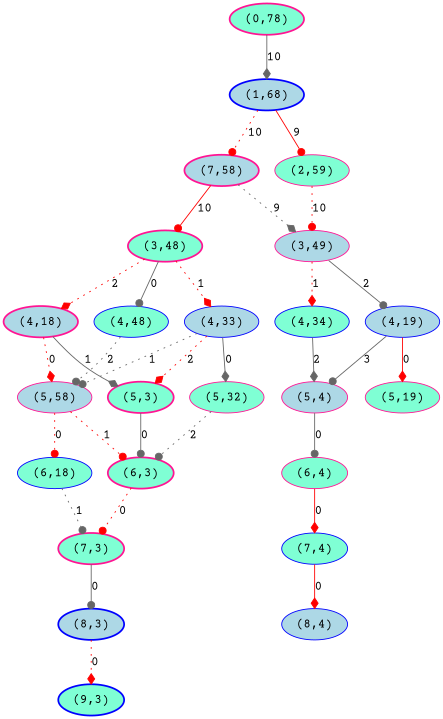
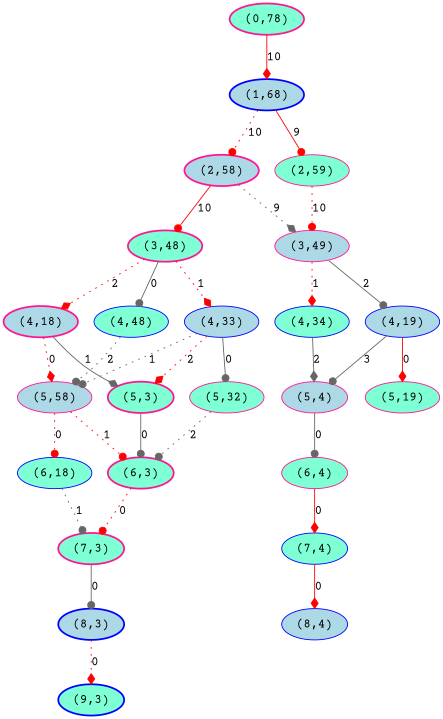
(267, 52) -> (267, 52)
(222, 170) -> (222, 170)
(224, 354) -> (224, 356)
